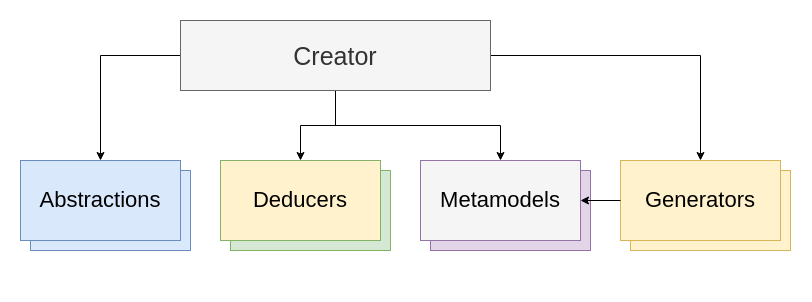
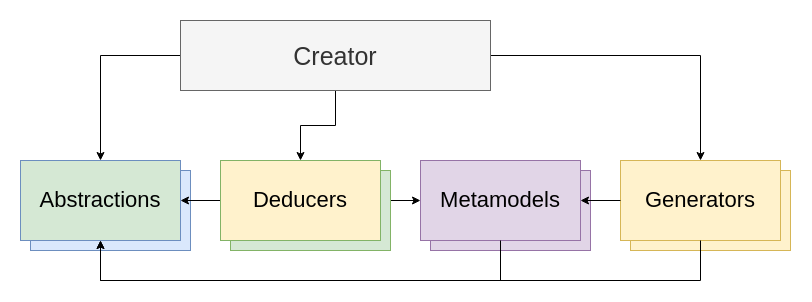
(432, 126) -> none
(101, 201) -> (101, 201)
none -> (204, 201)
none -> (401, 201)
(501, 201) -> (501, 201)
none -> (501, 260)
none -> (622, 281)
